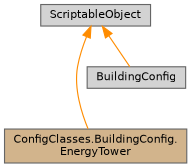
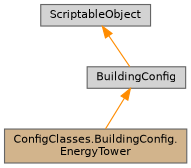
(77, 83) -> (115, 114)
